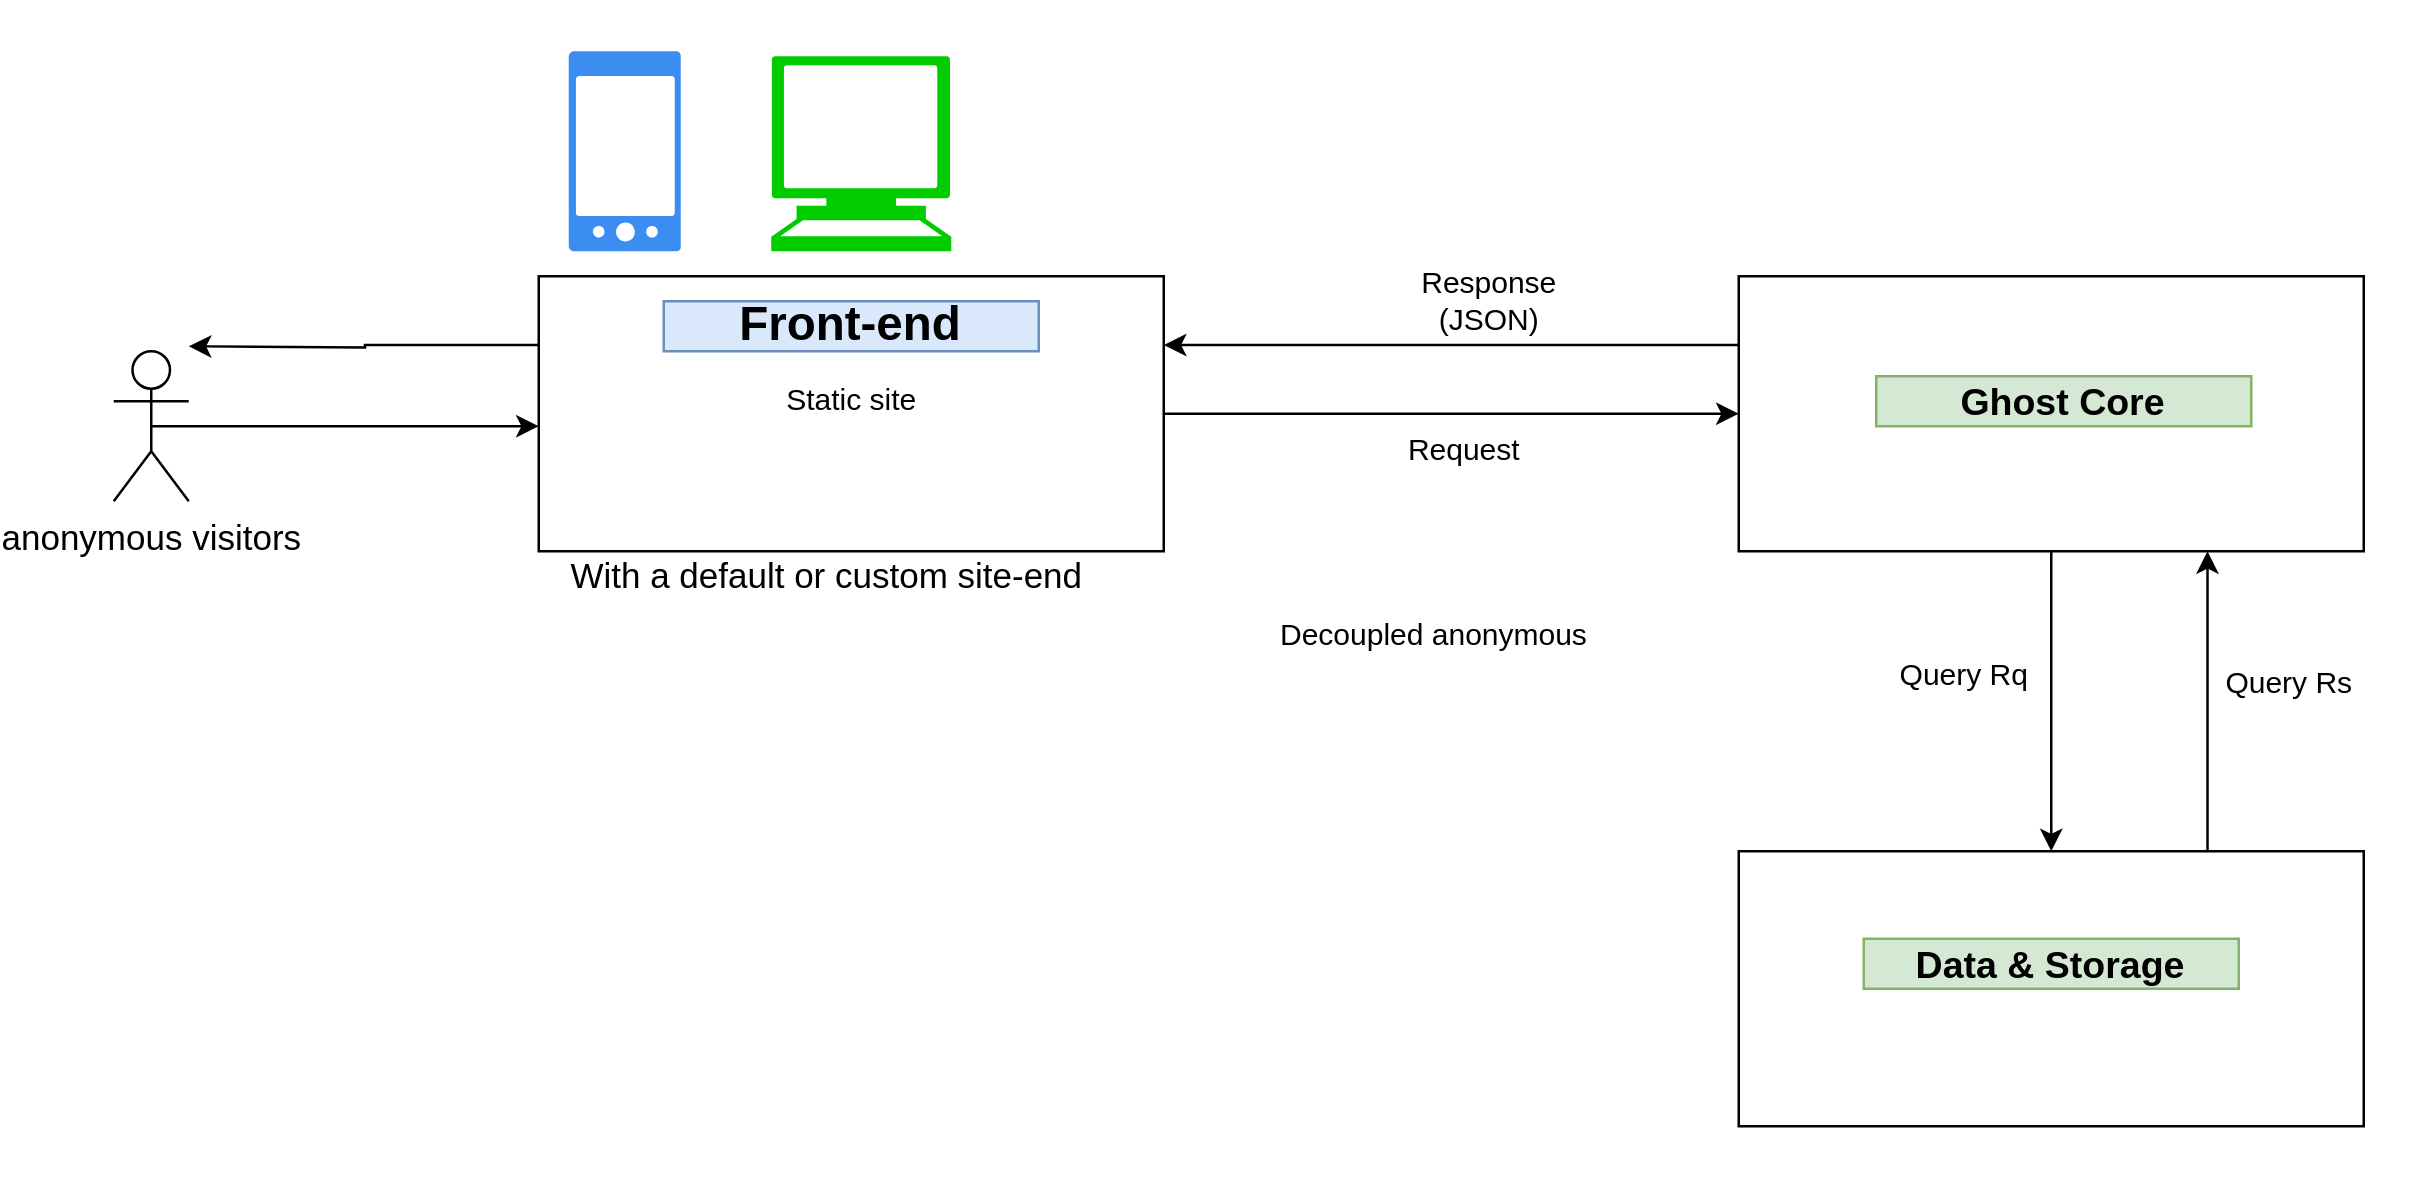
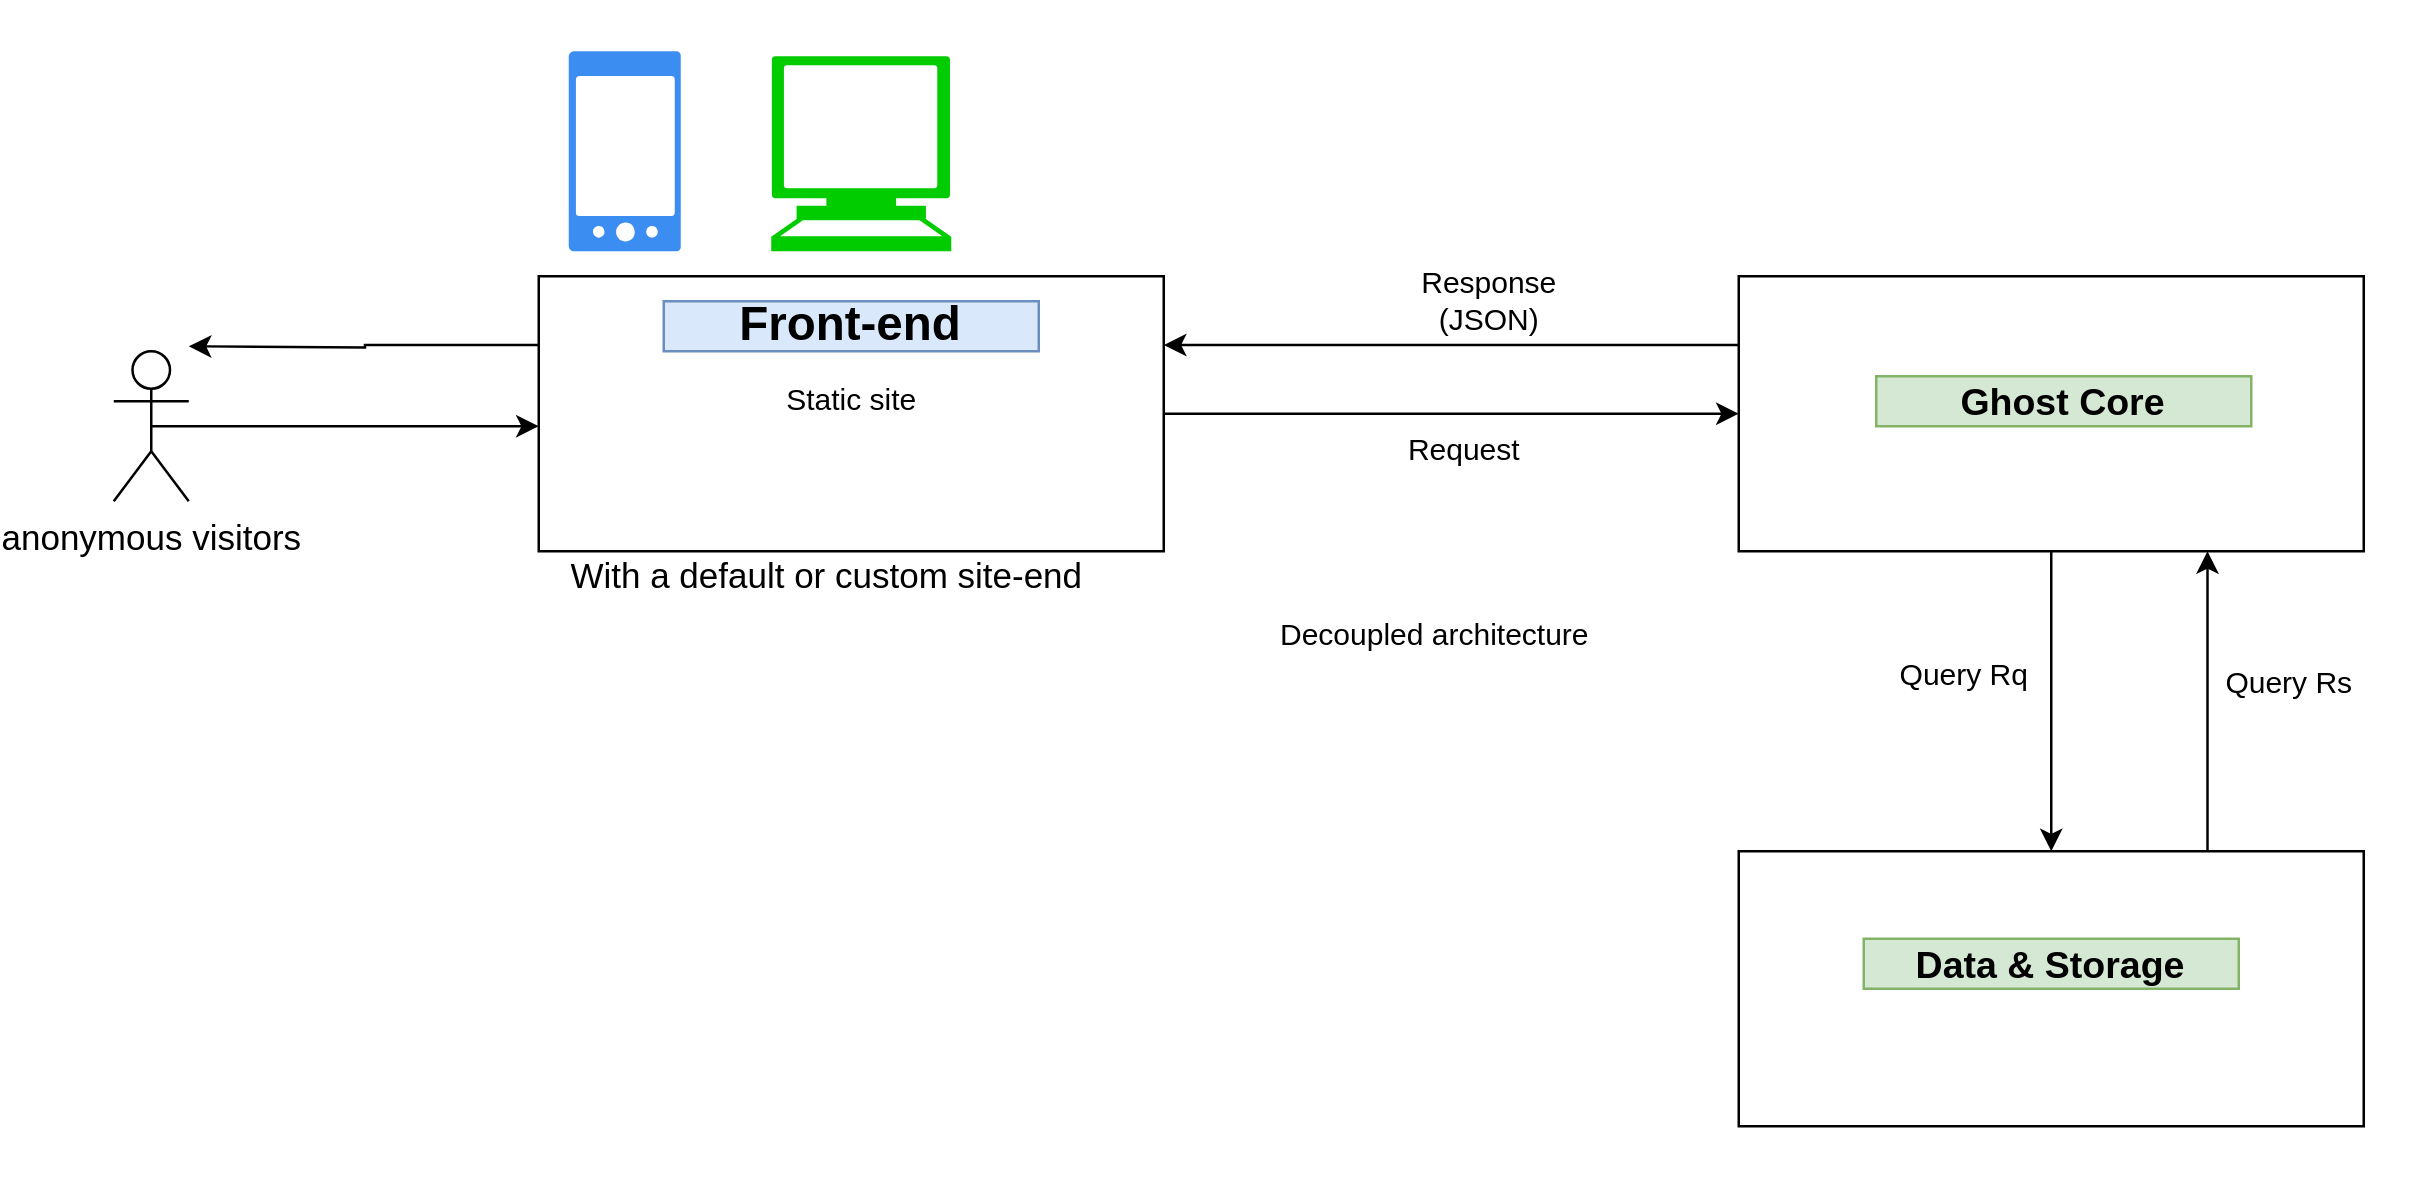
(1433, 637) -> (1454, 637)
